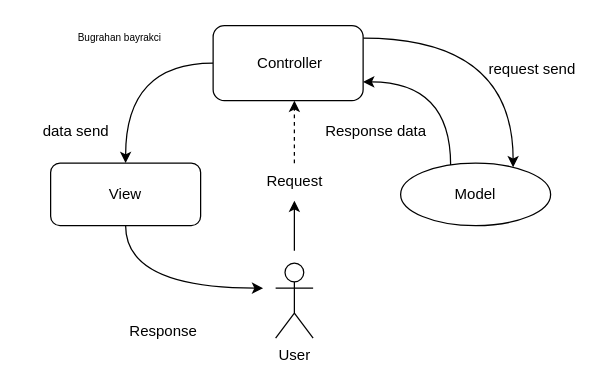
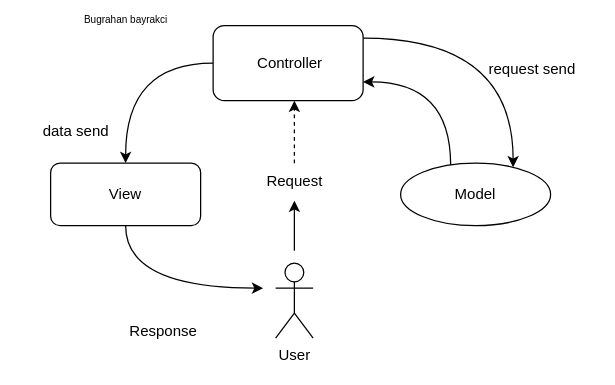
(119, 38) -> (126, 19)
(376, 132) -> none
